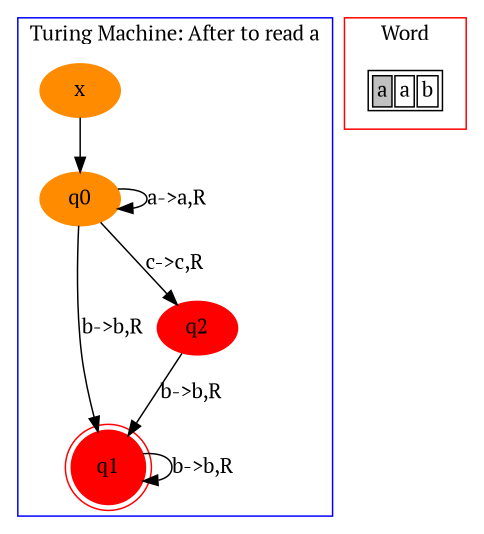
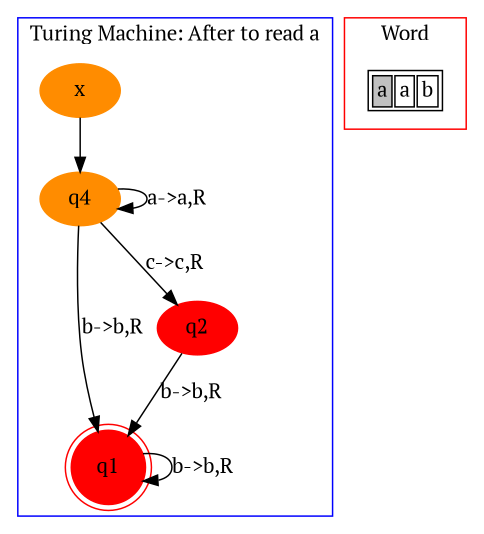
(80, 199) -> (80, 199)
